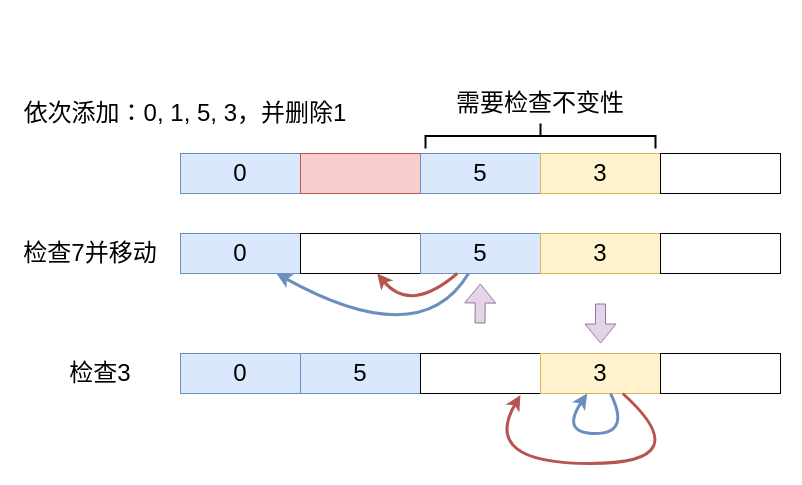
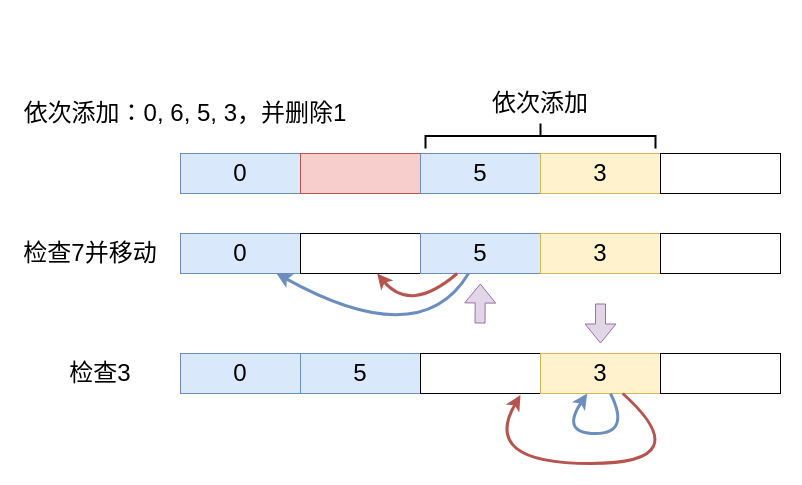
(541, 104) -> (541, 104)
(186, 114) -> (186, 114)
